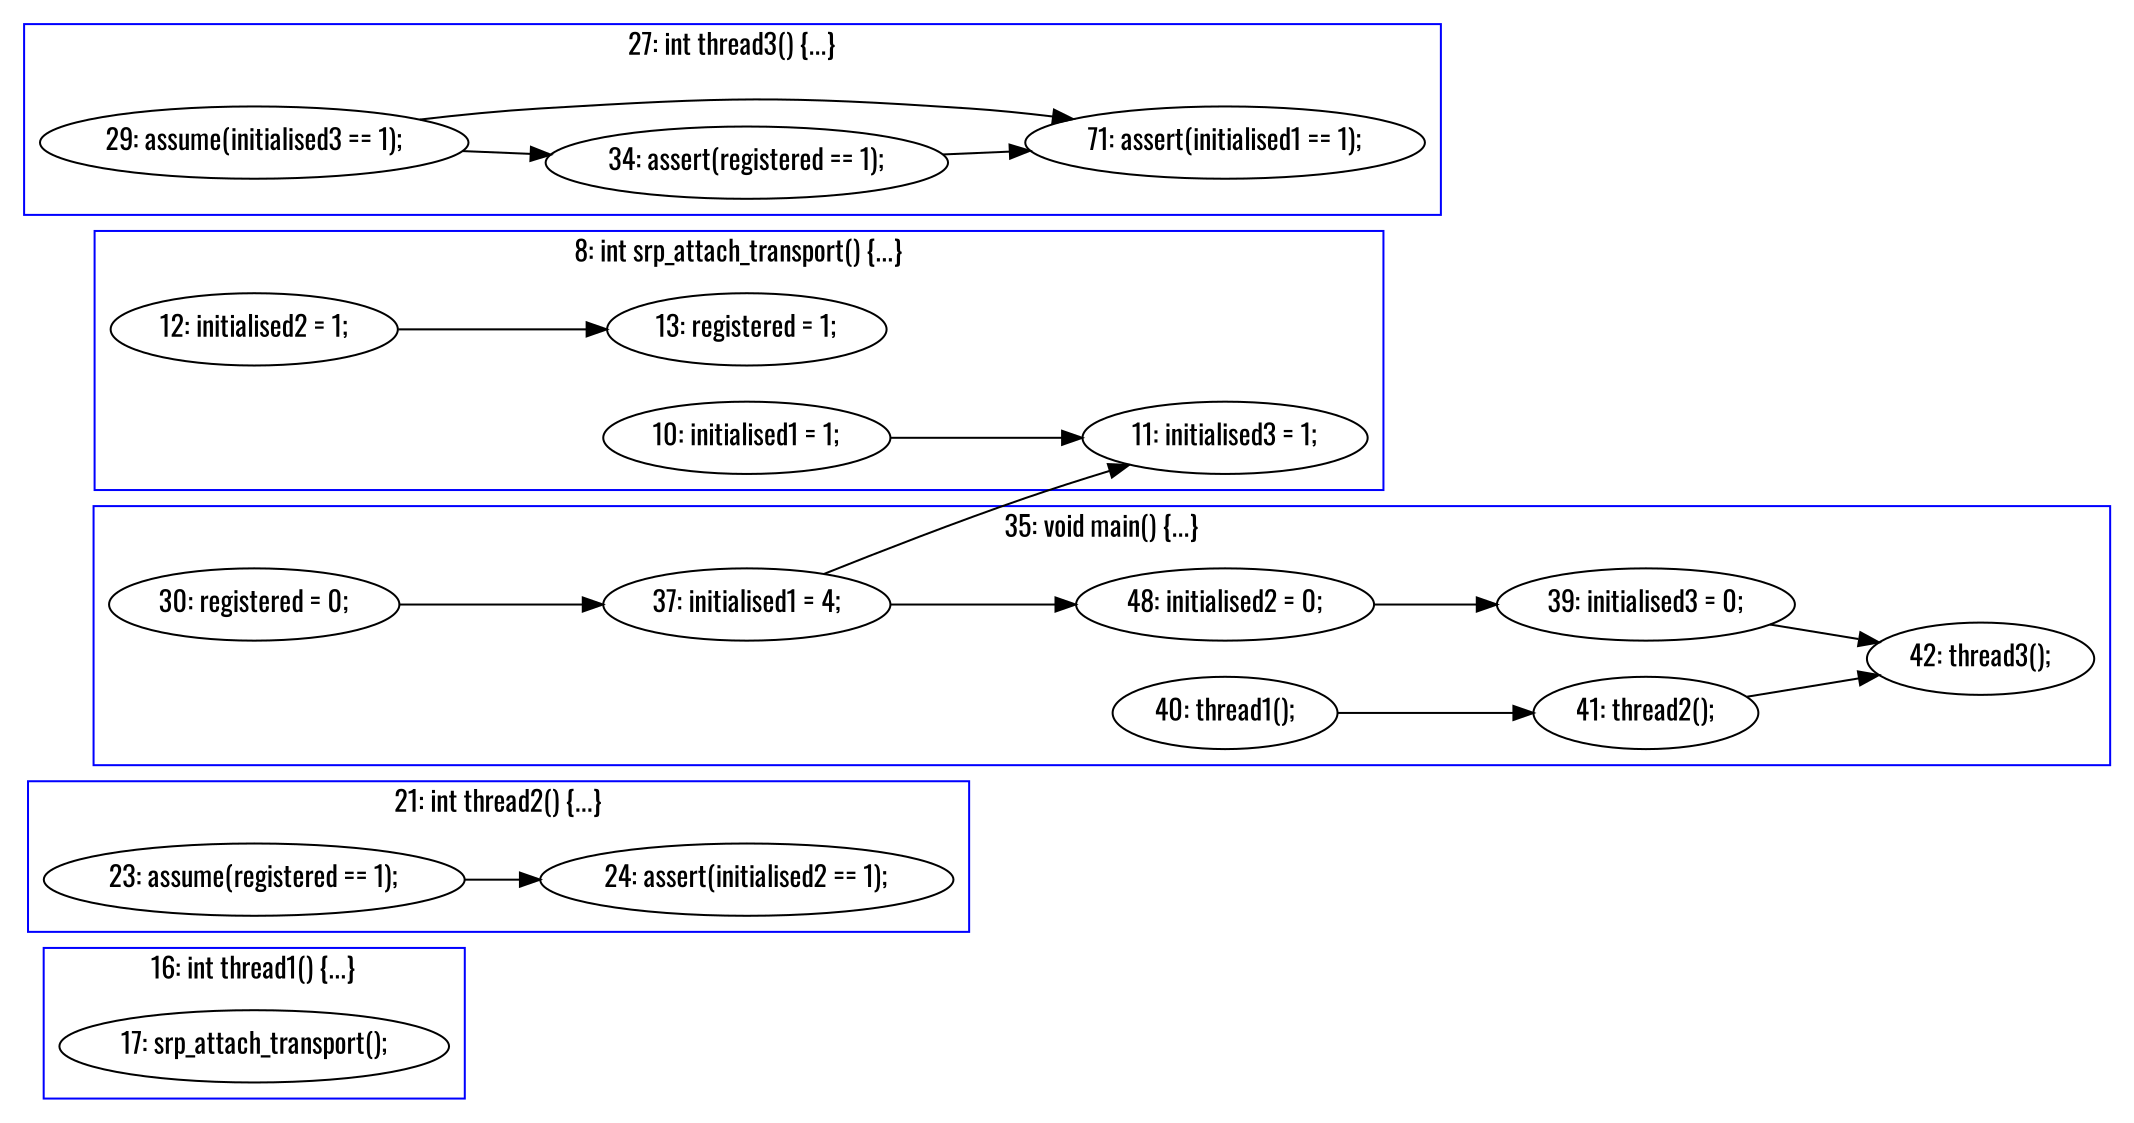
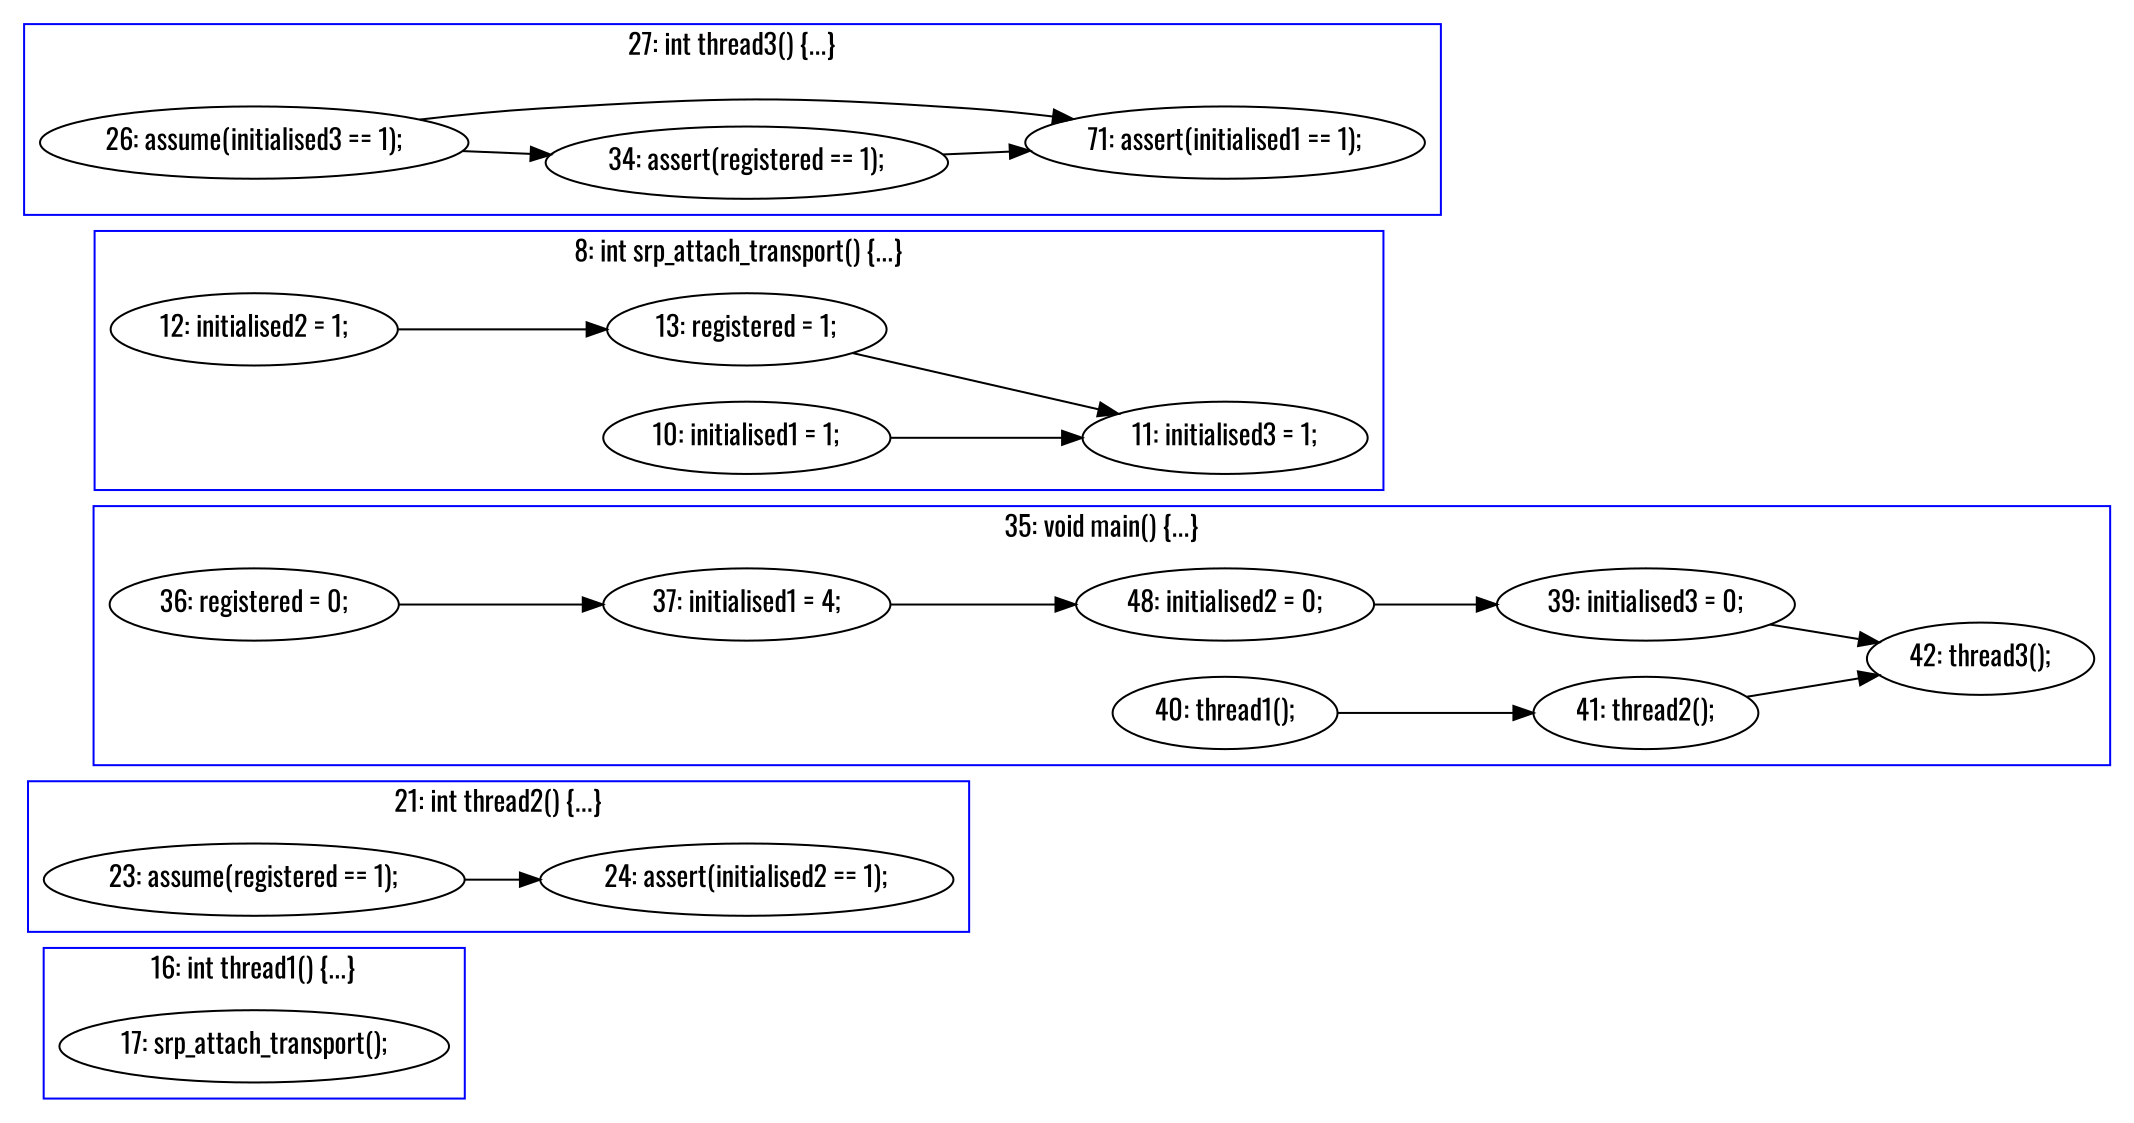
(254, 143) -> (254, 143)
(966, 519) -> (976, 381)
(254, 605) -> (254, 605)
